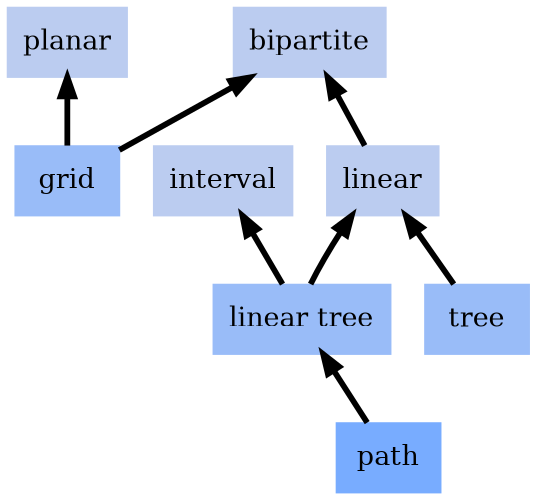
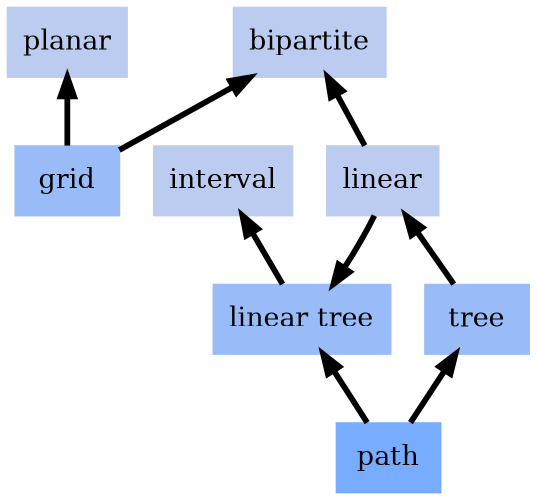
(325, 257) -> (360, 242)
none -> (428, 397)
